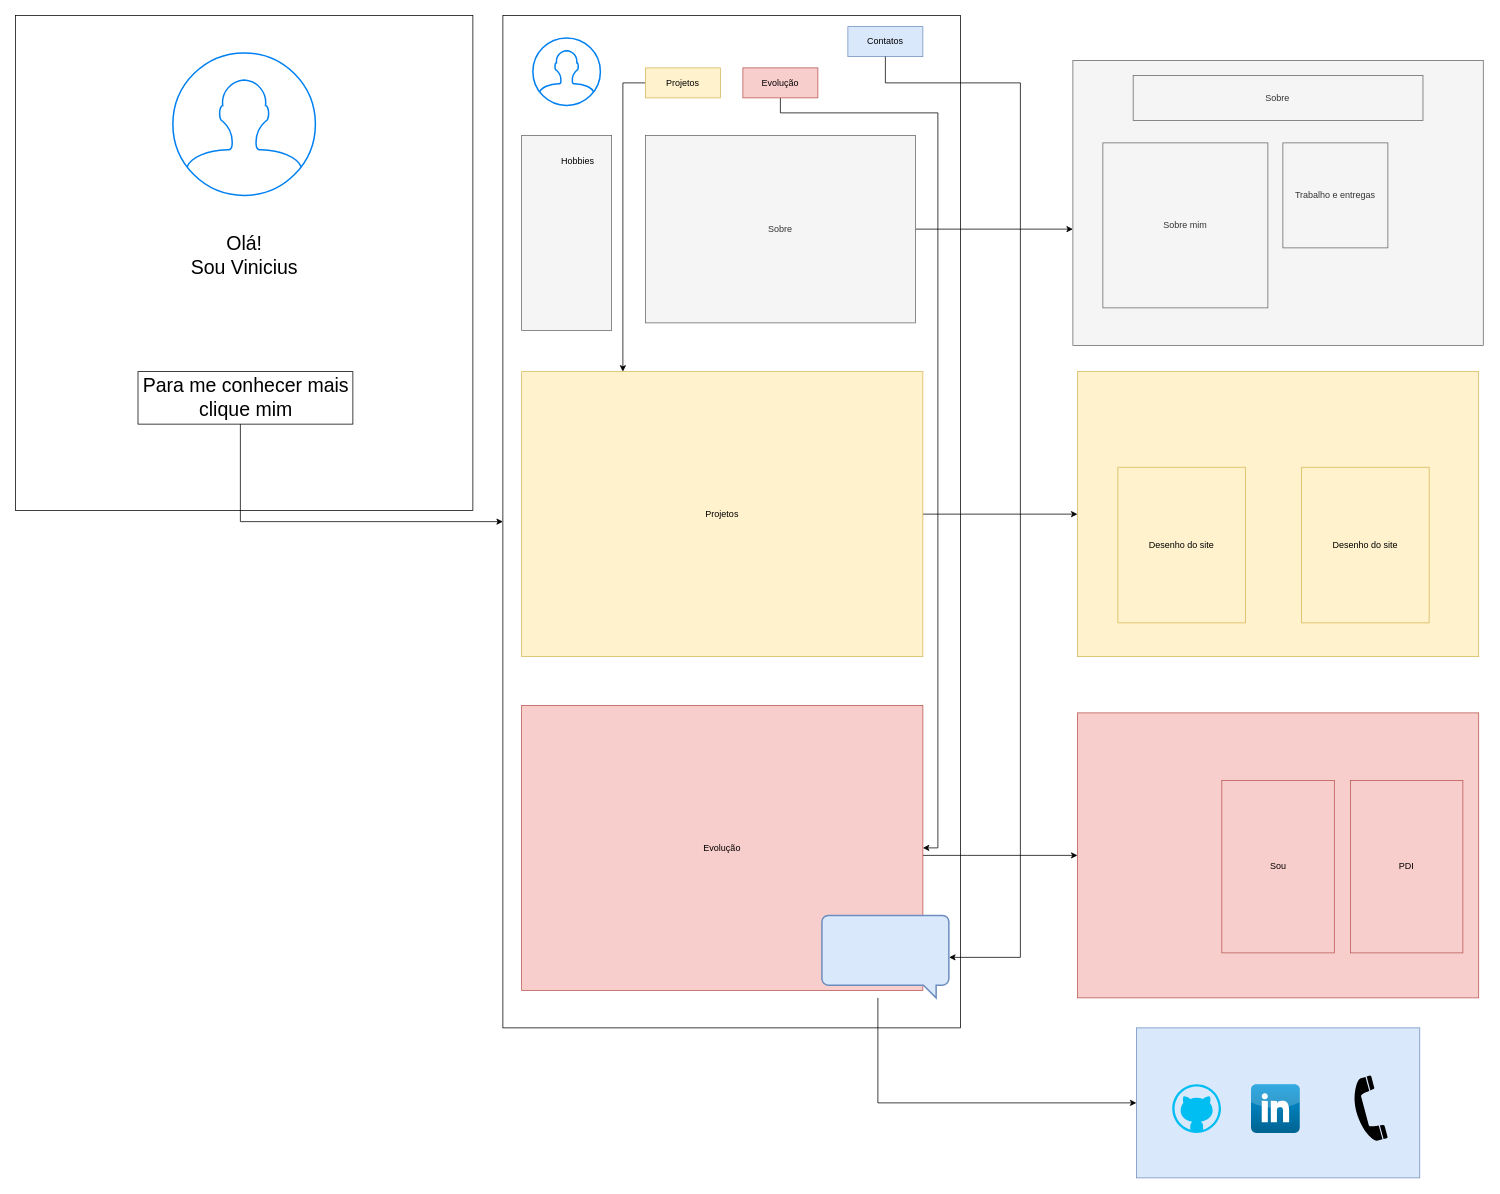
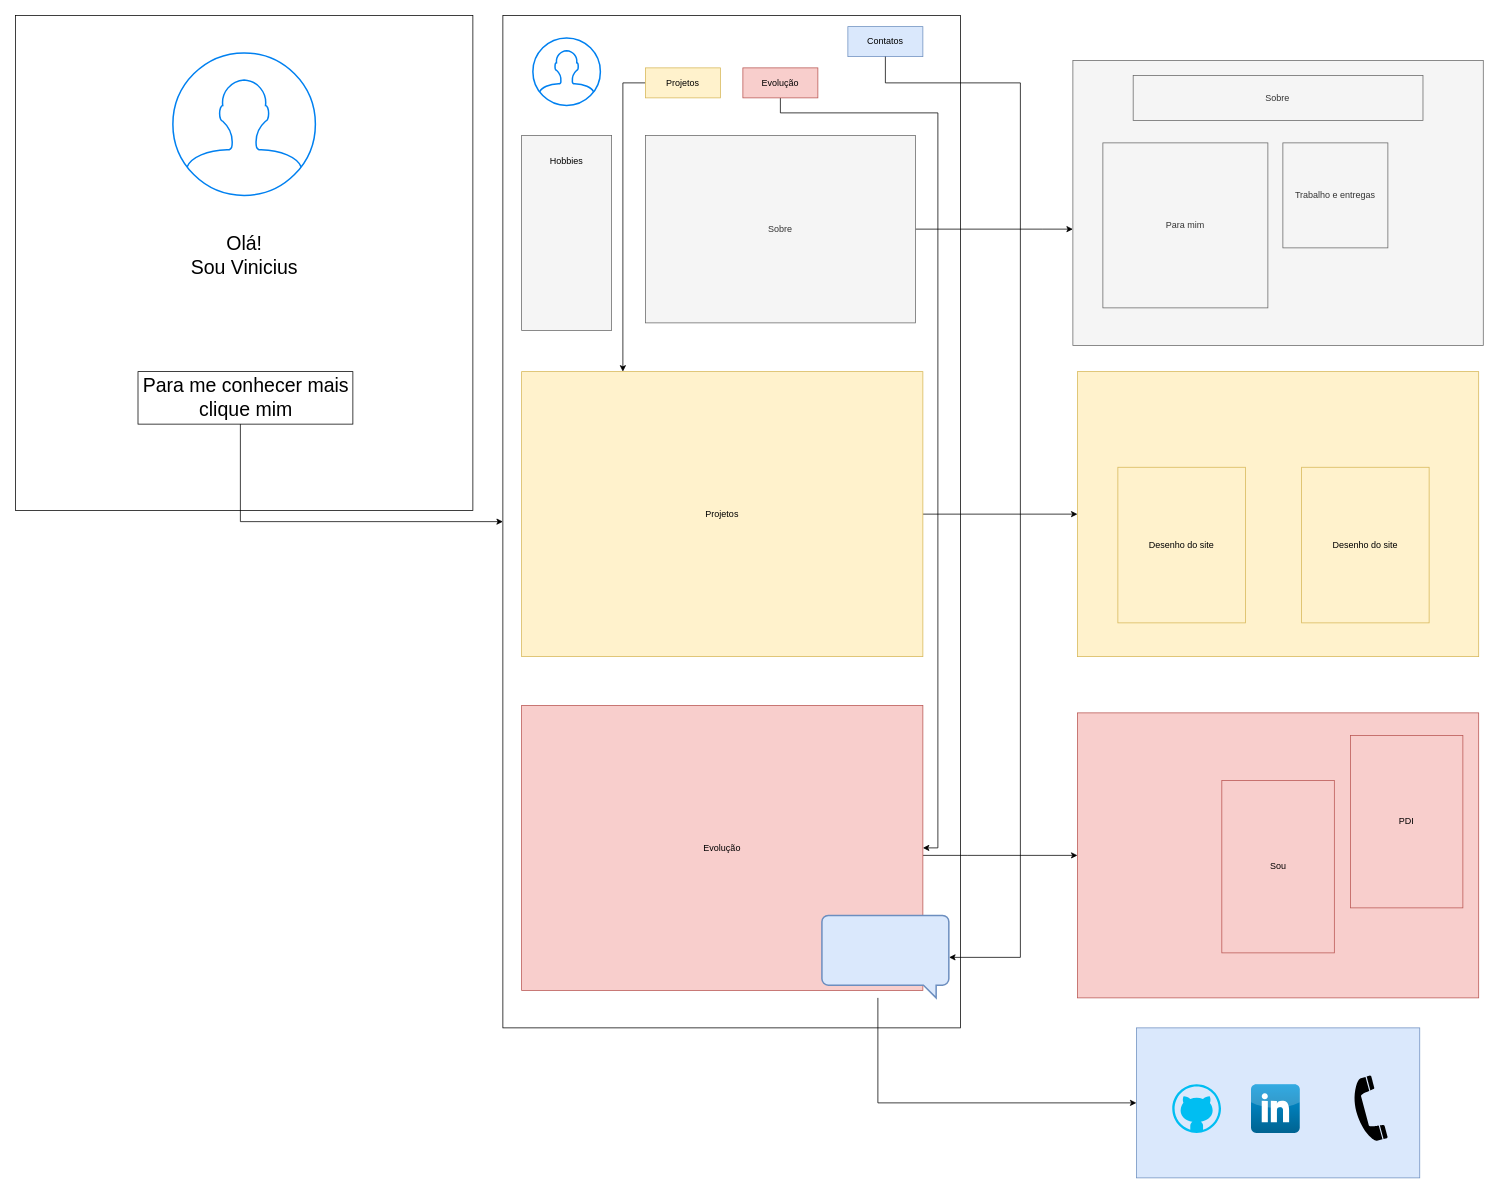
(578, 162) -> (567, 162)
(1185, 225) -> (1185, 225)
(1407, 867) -> (1407, 822)
